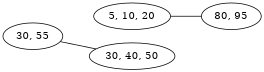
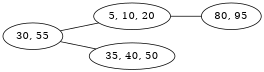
none -> (80, 27)
(132, 56) -> (132, 56)
